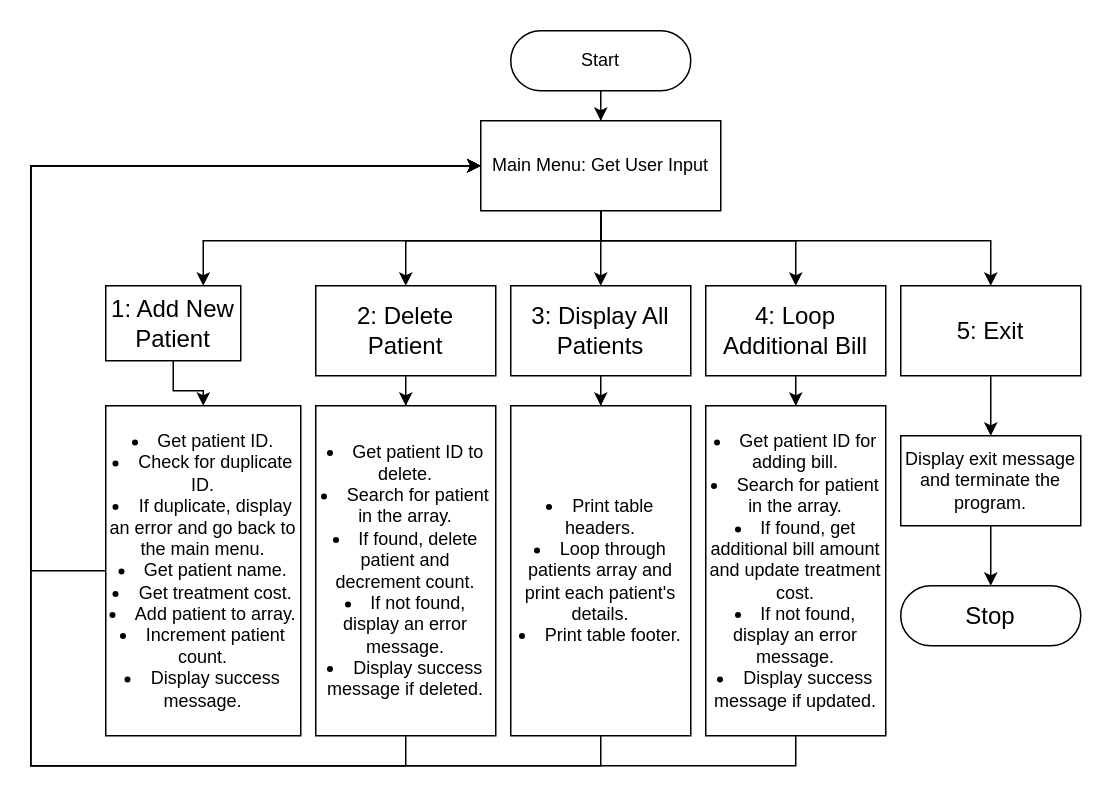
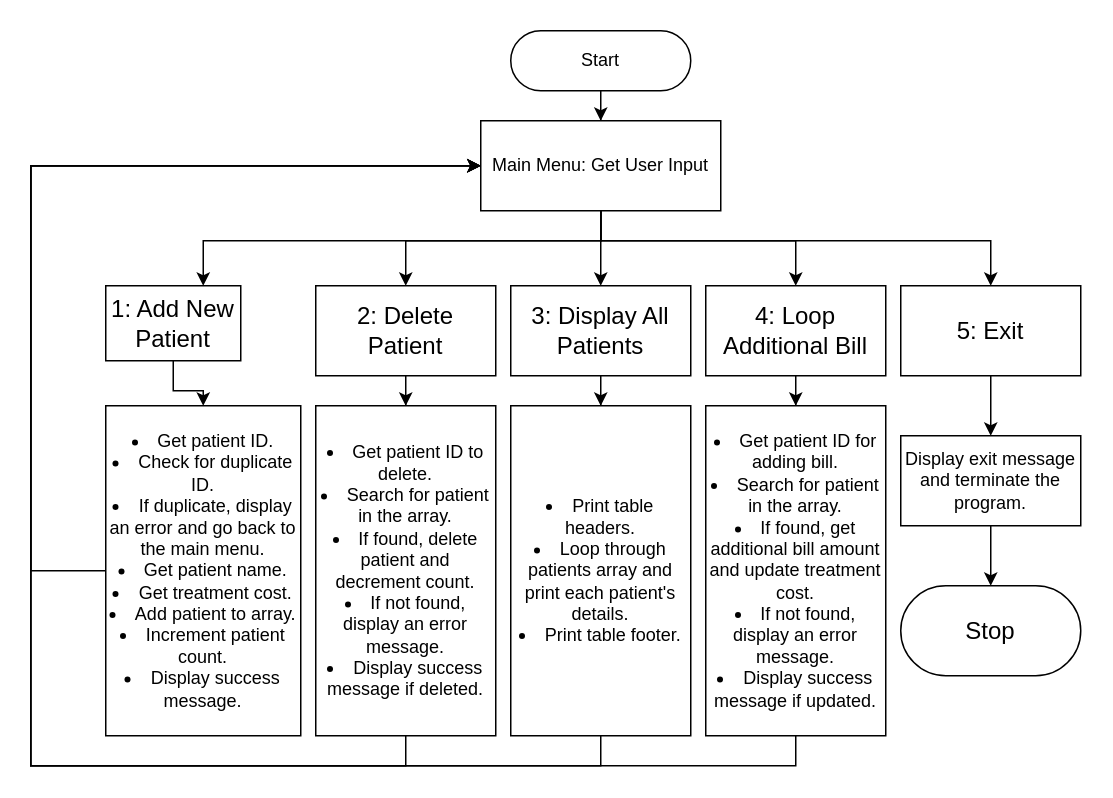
(991, 616) -> (991, 631)
